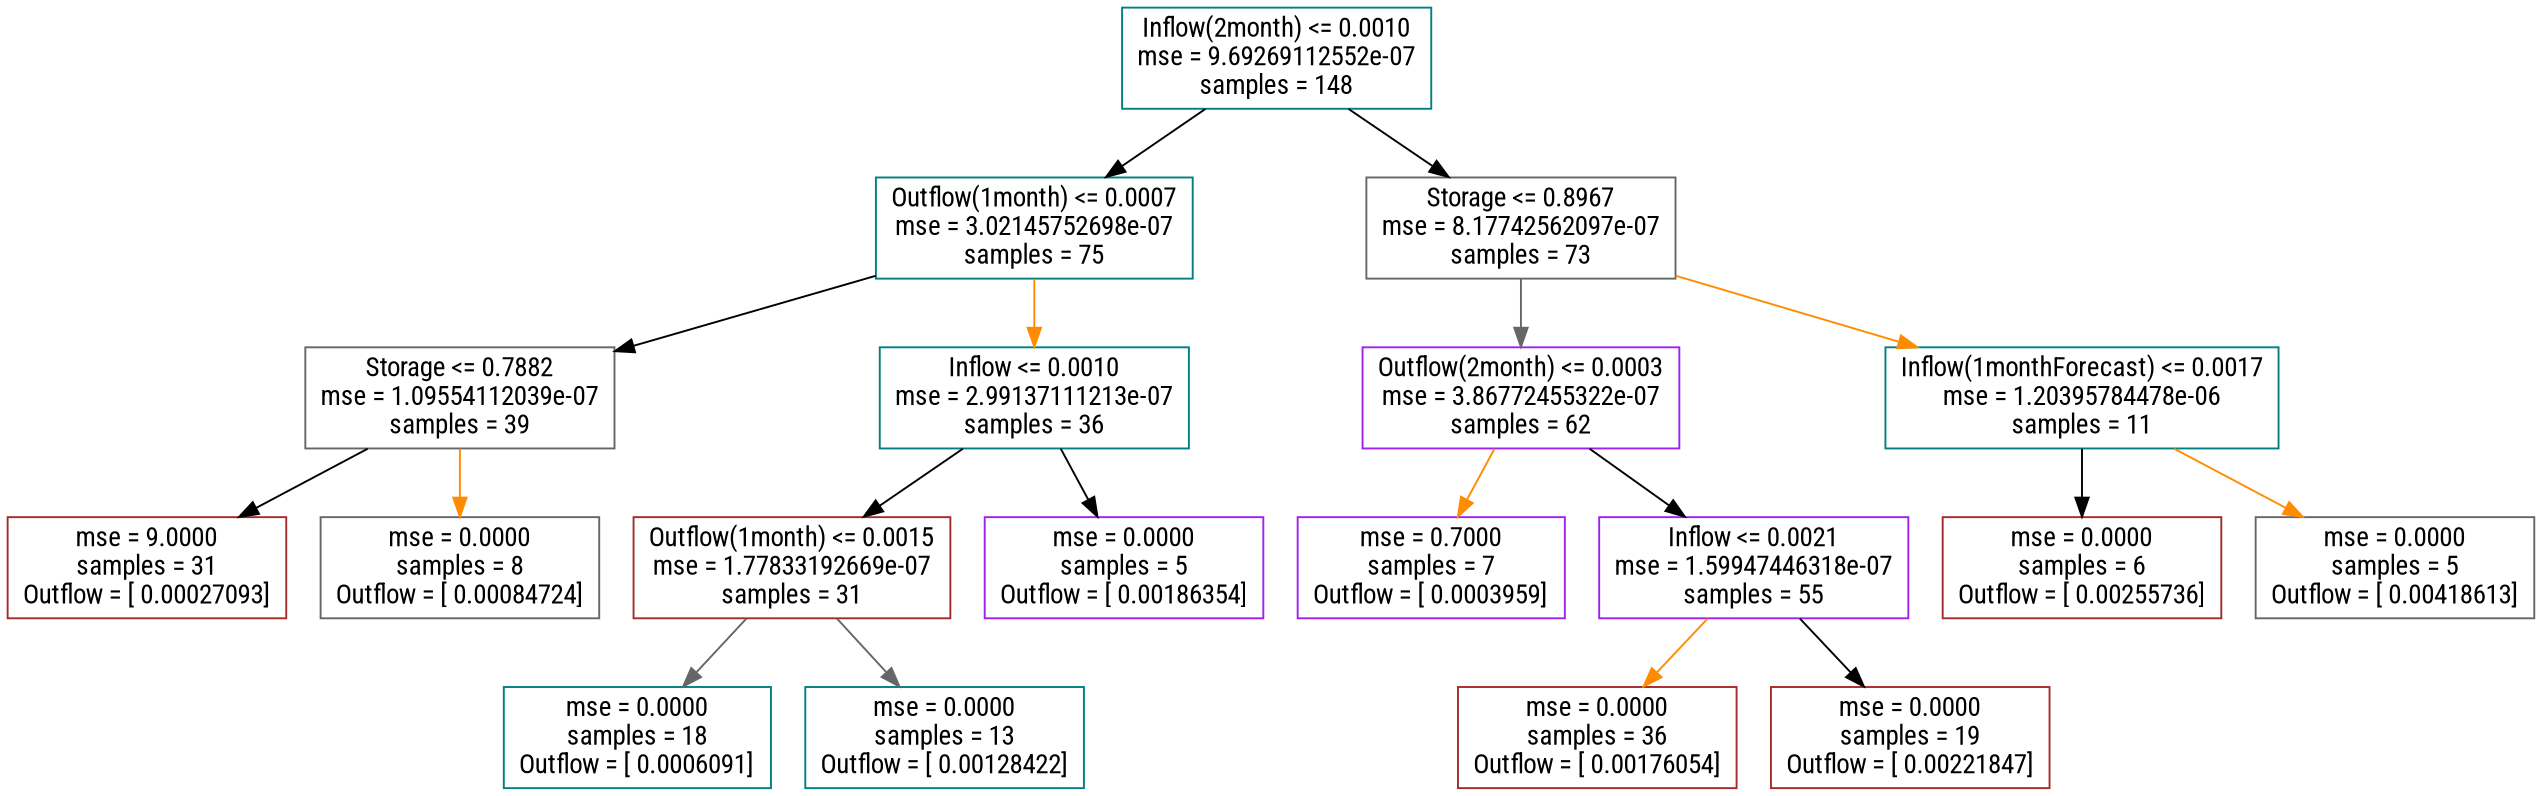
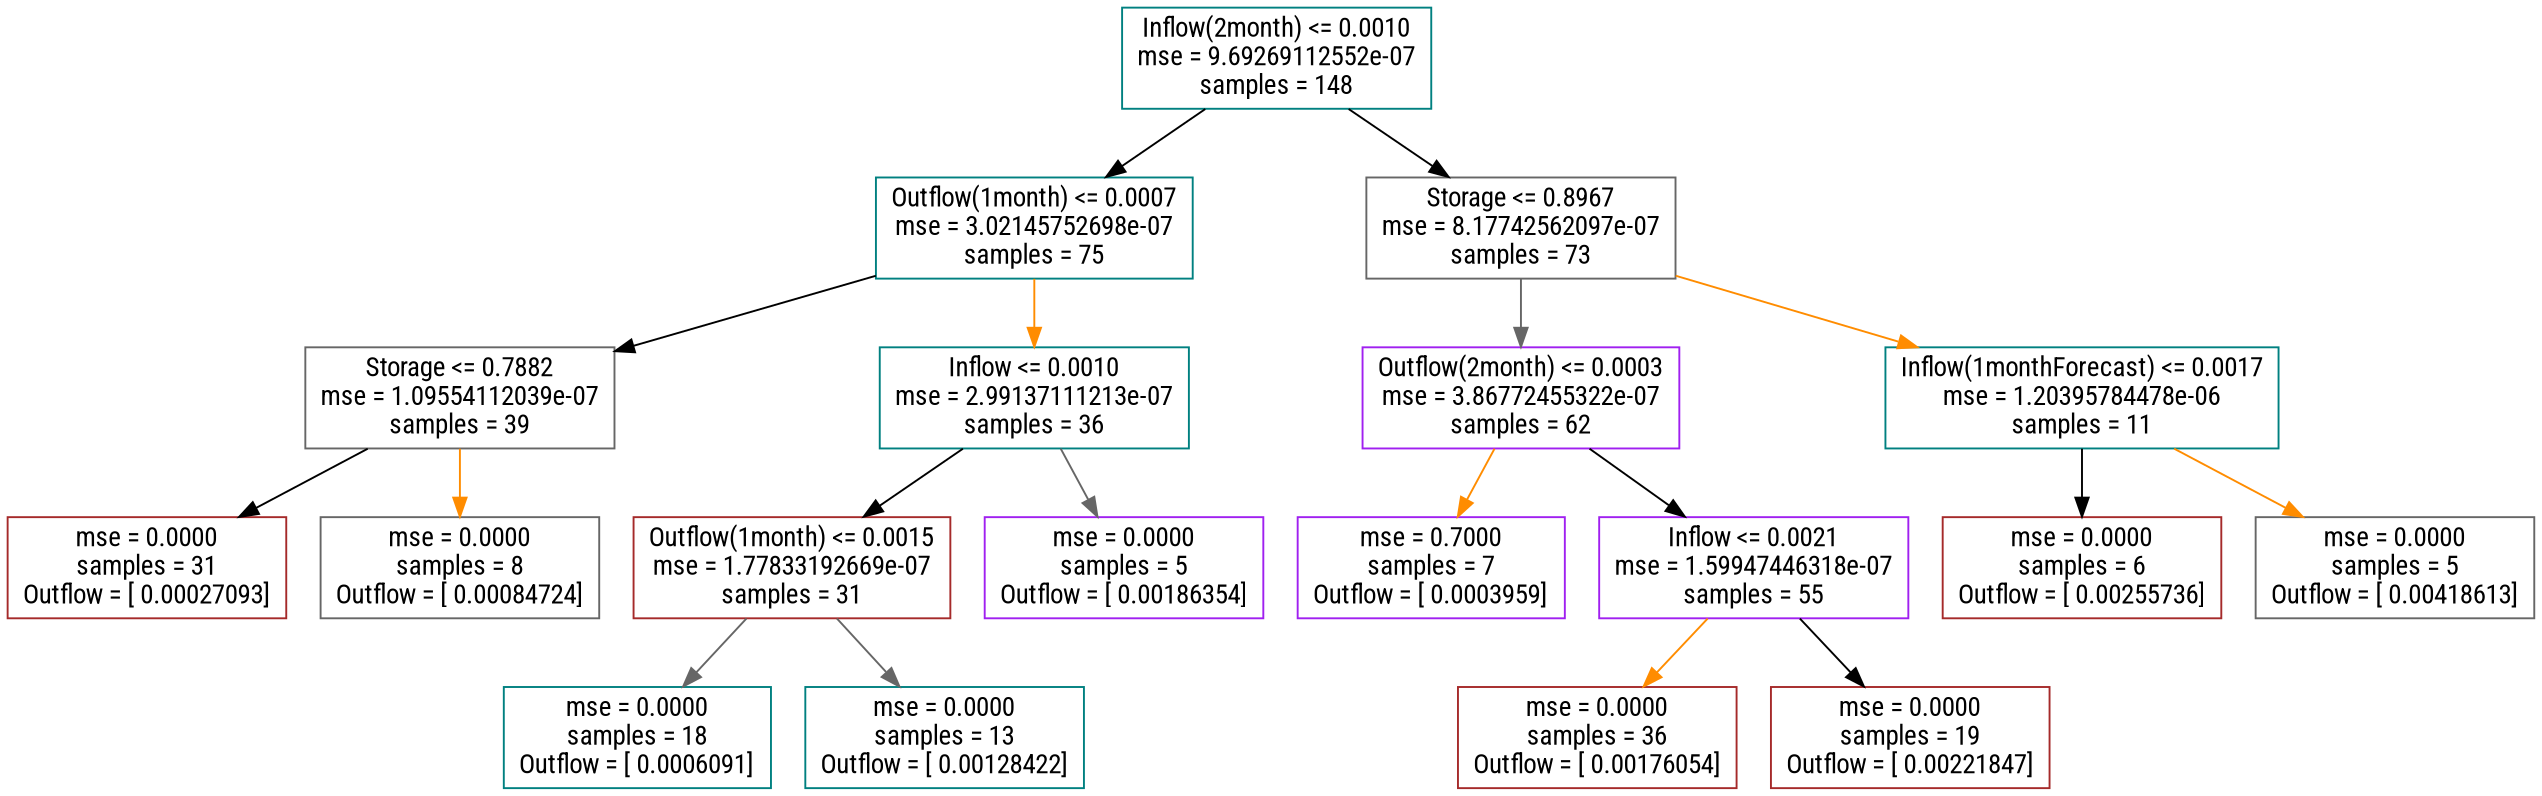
(1074, 474) -> (1074, 474)
(147, 568) -> (147, 568)
